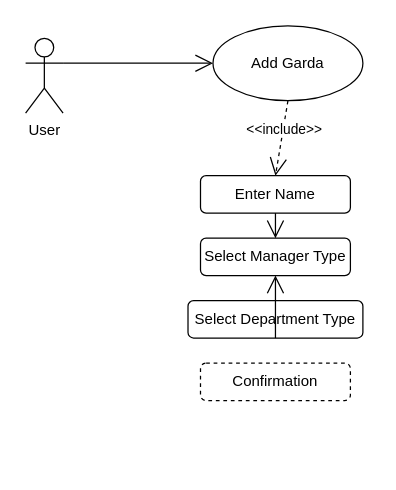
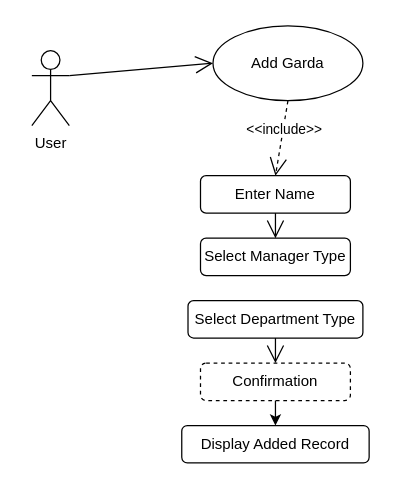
(44, 76) -> (51, 88)
(276, 309) -> (276, 349)
none -> (276, 409)
none -> (276, 444)
